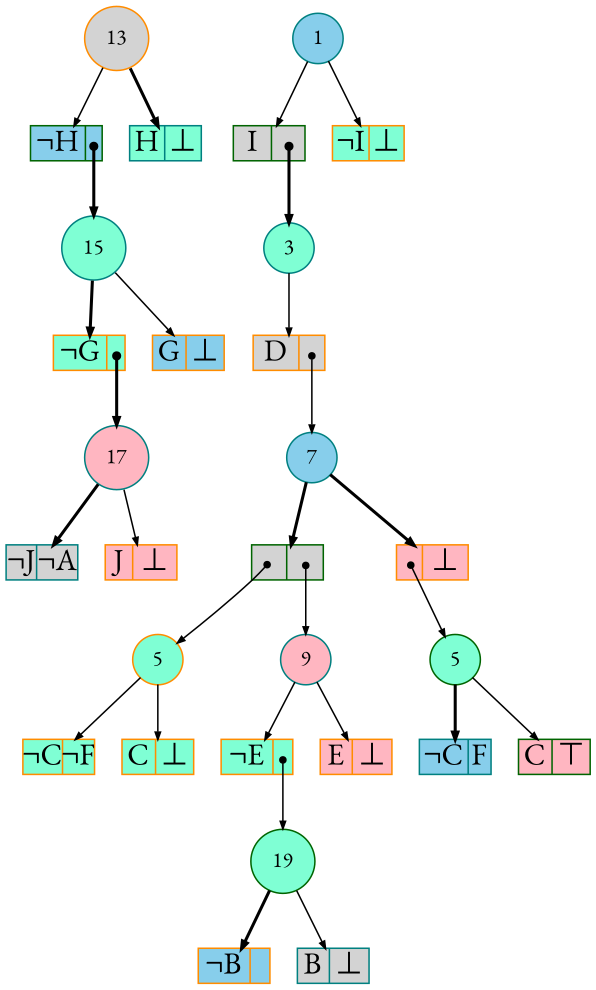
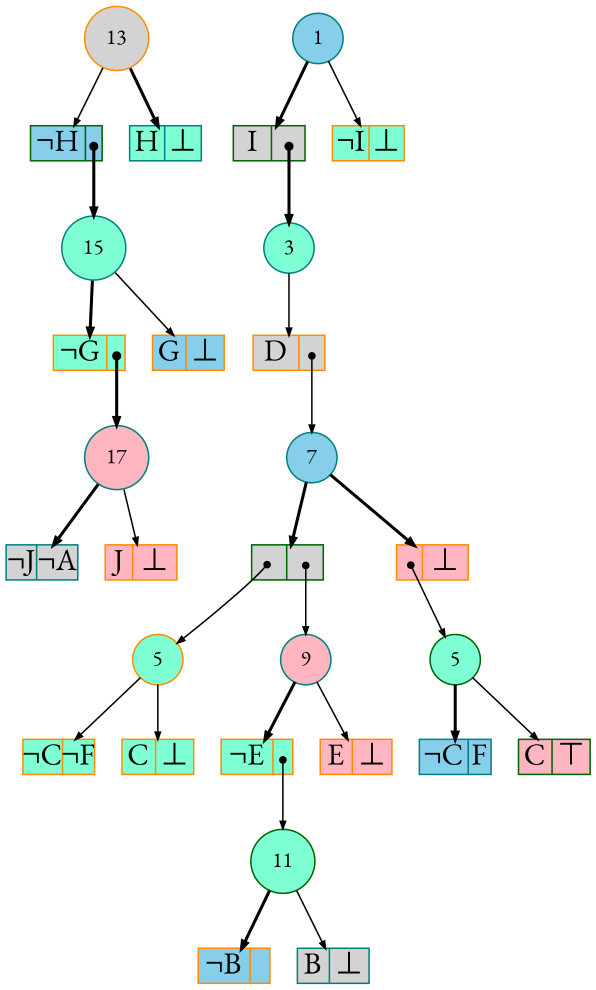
(294, 90) -> (294, 90)
(282, 707) -> (282, 707)
(283, 861) -> (283, 861)
